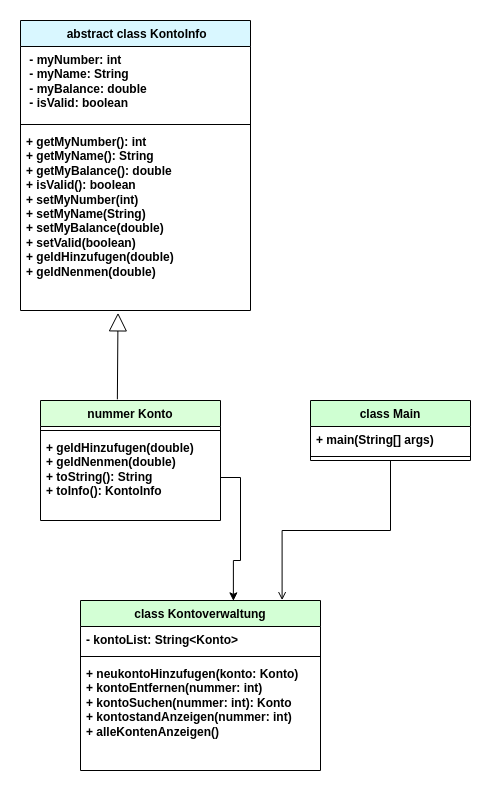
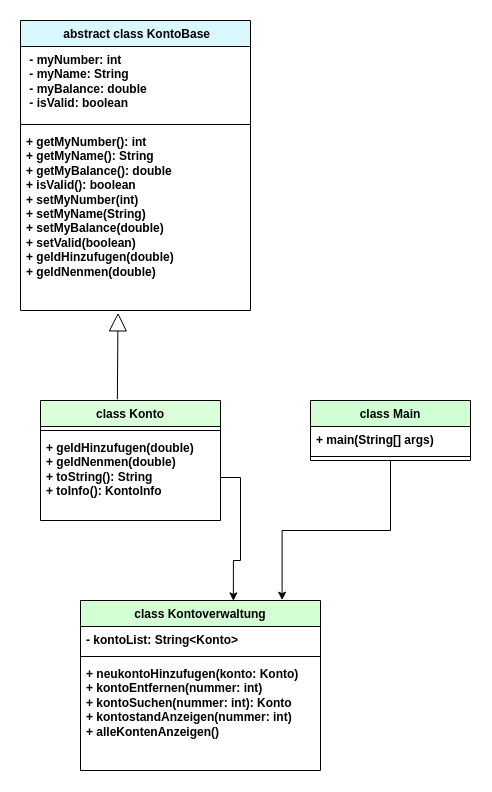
(136, 35) -> (136, 35)
(131, 415) -> (131, 415)
(282, 593) -> (282, 592)
